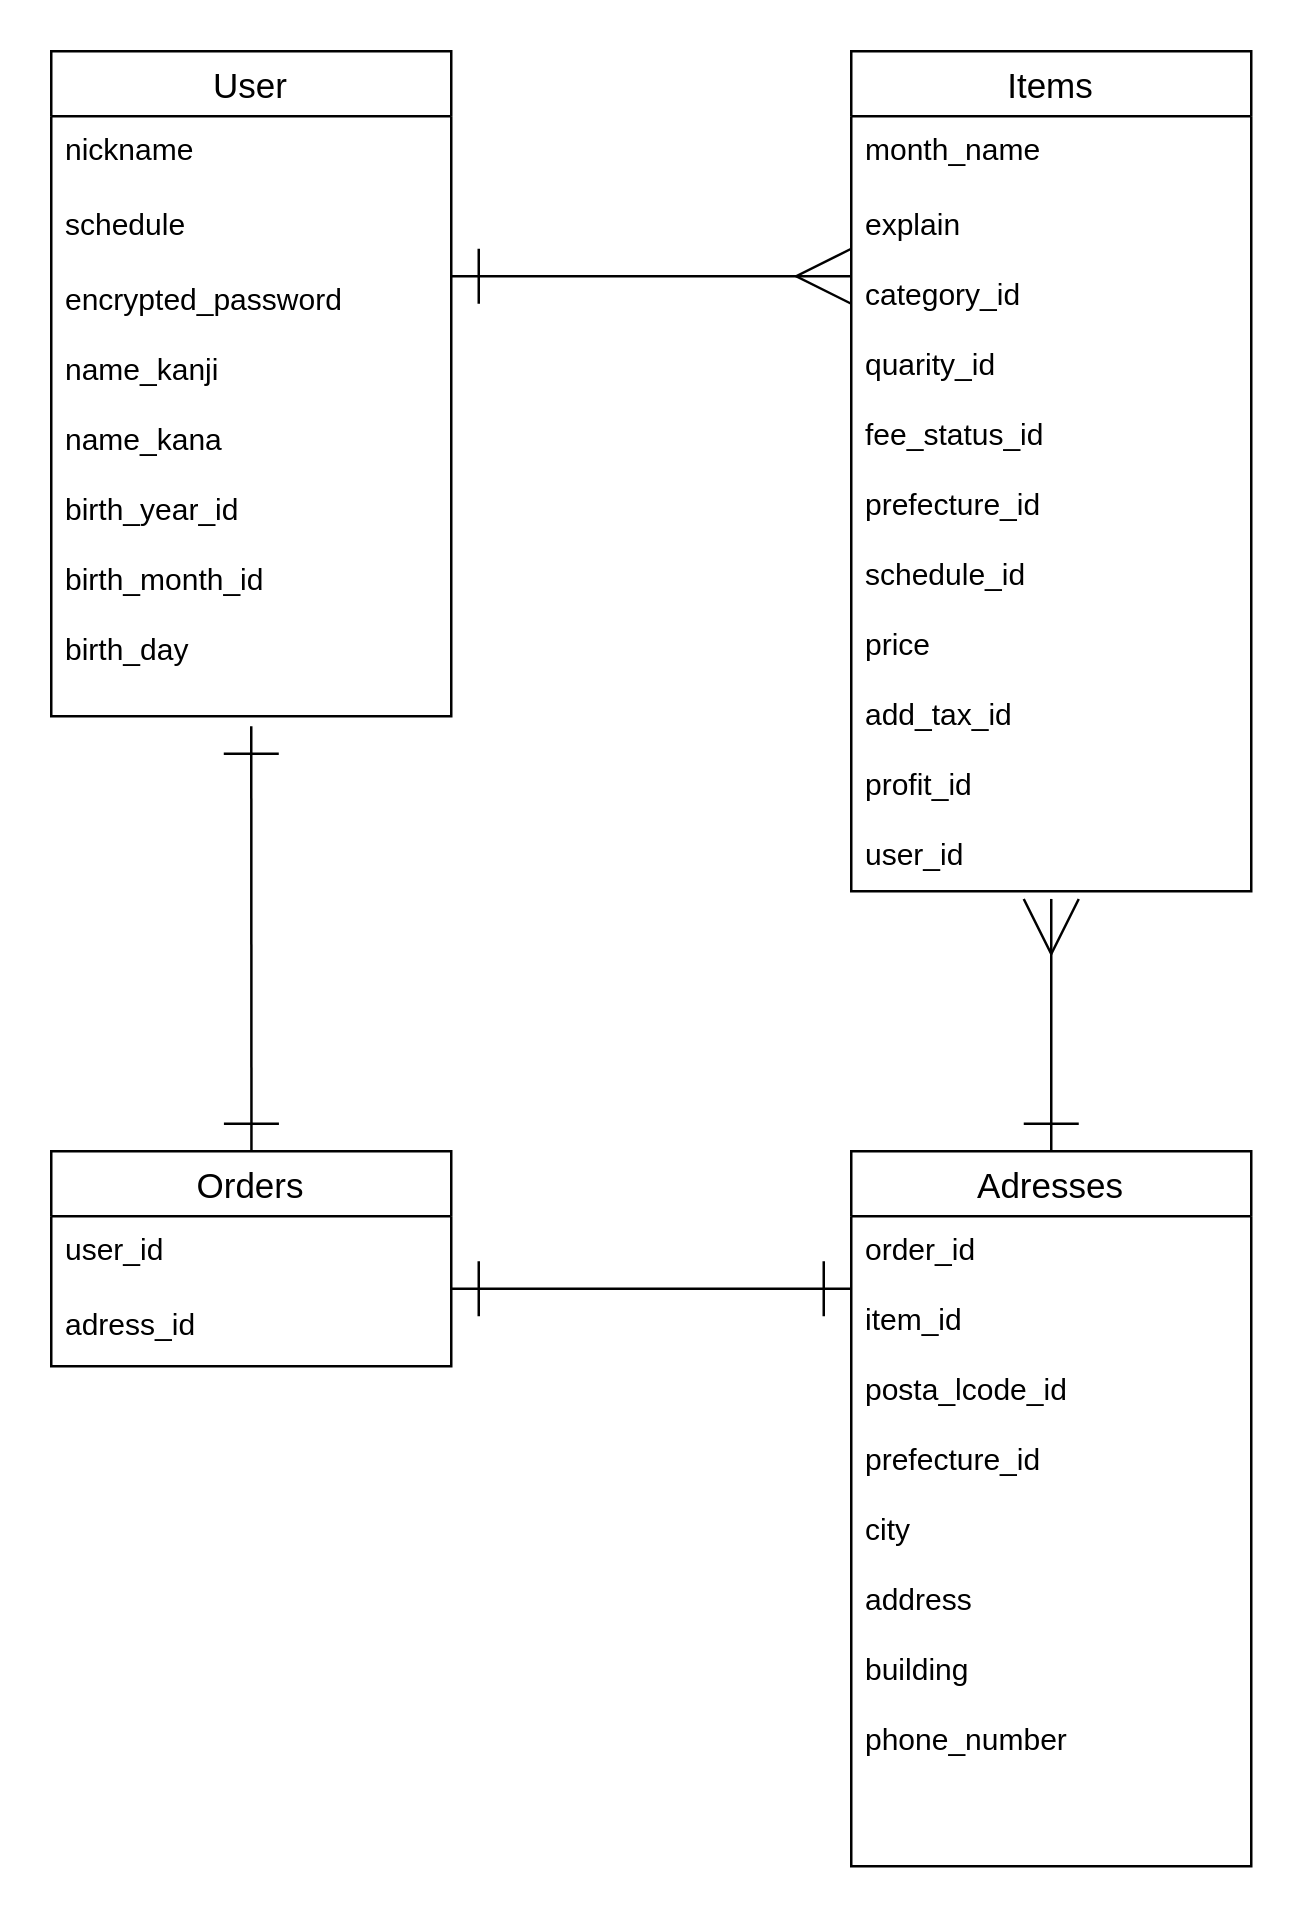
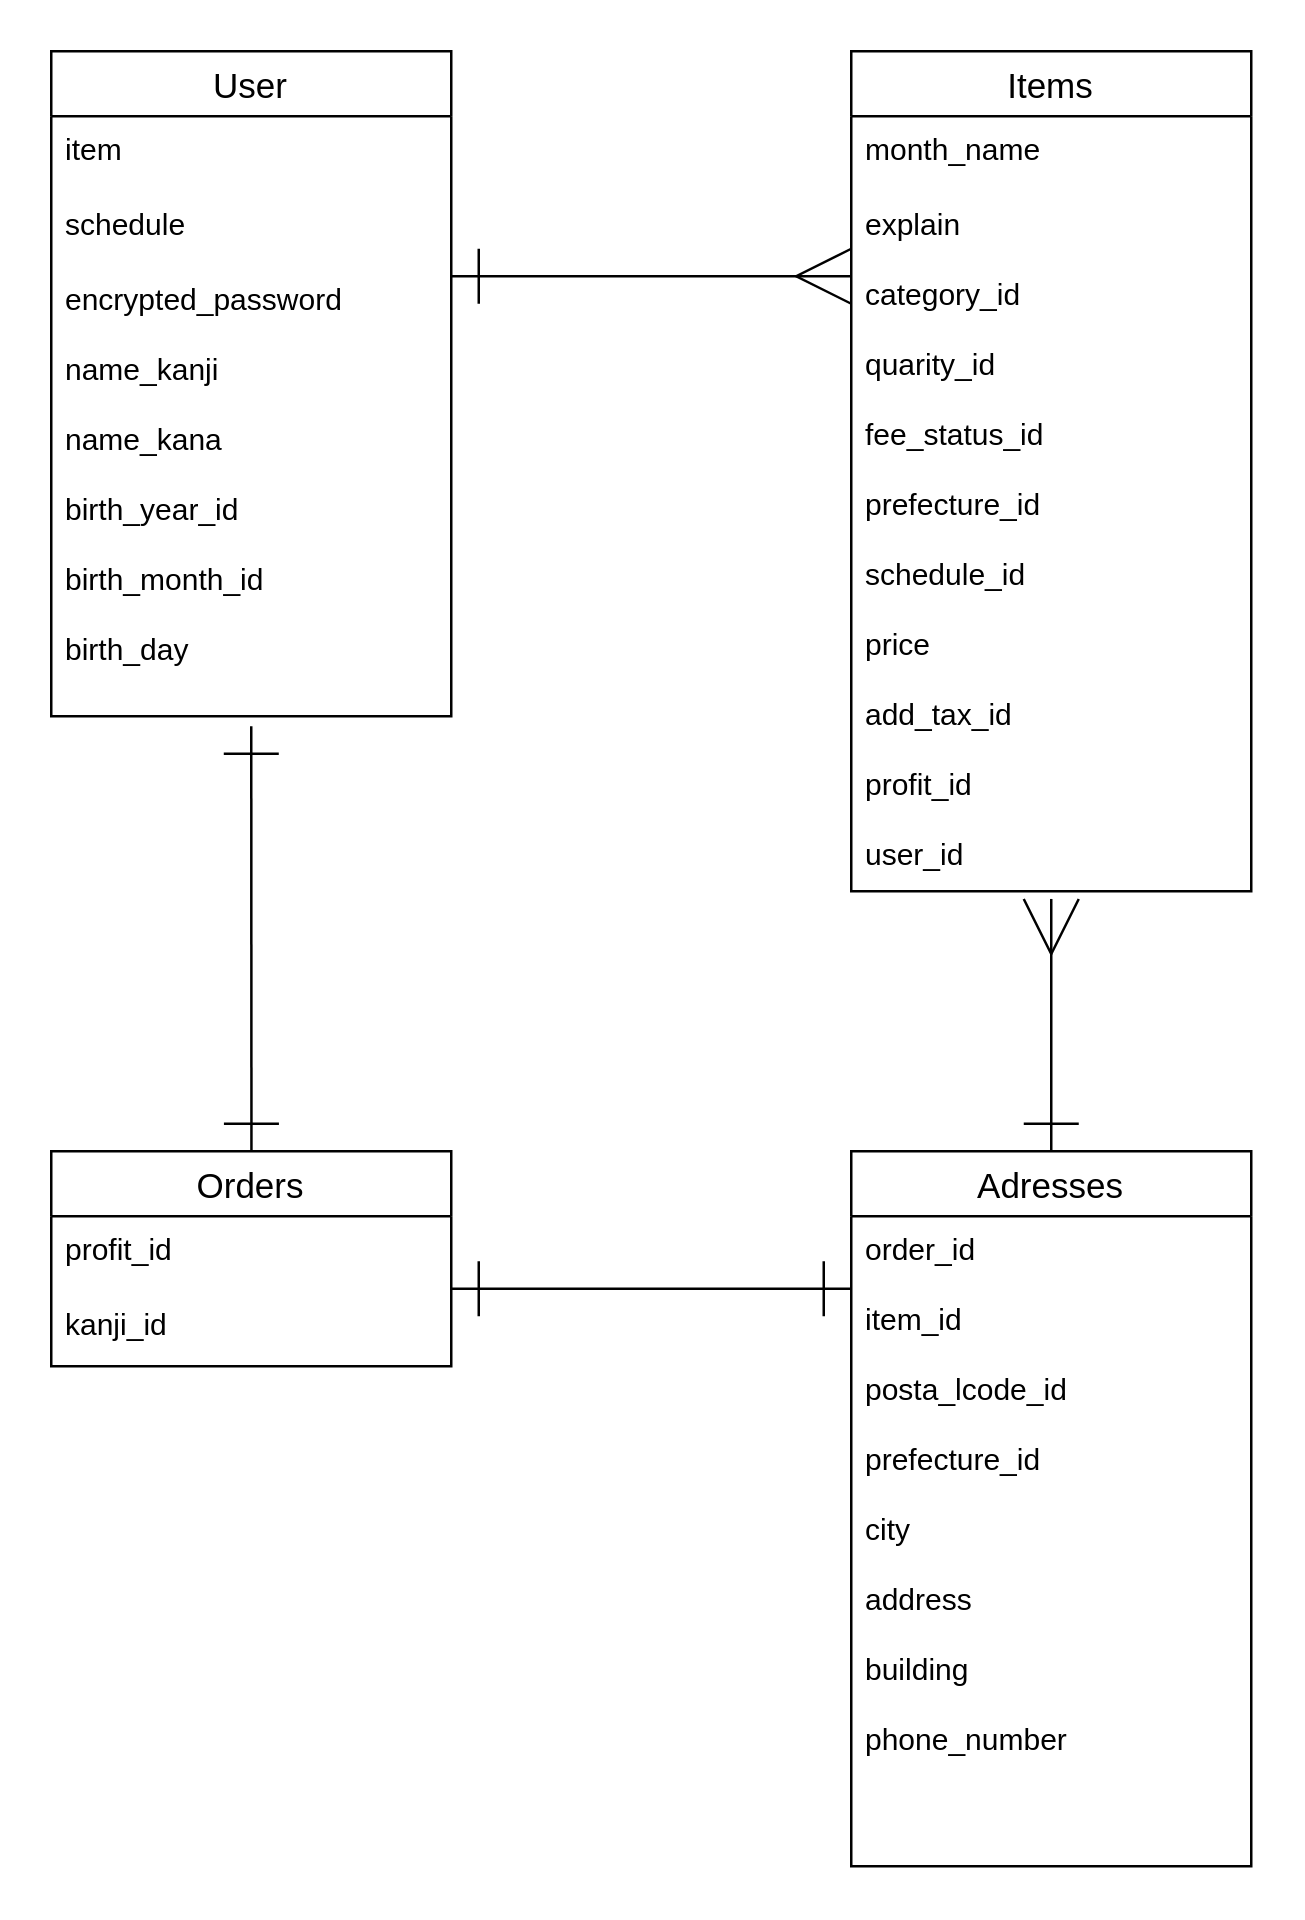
(128, 150) -> (95, 150)
(120, 1250) -> (133, 1250)
(137, 1325) -> (124, 1325)
